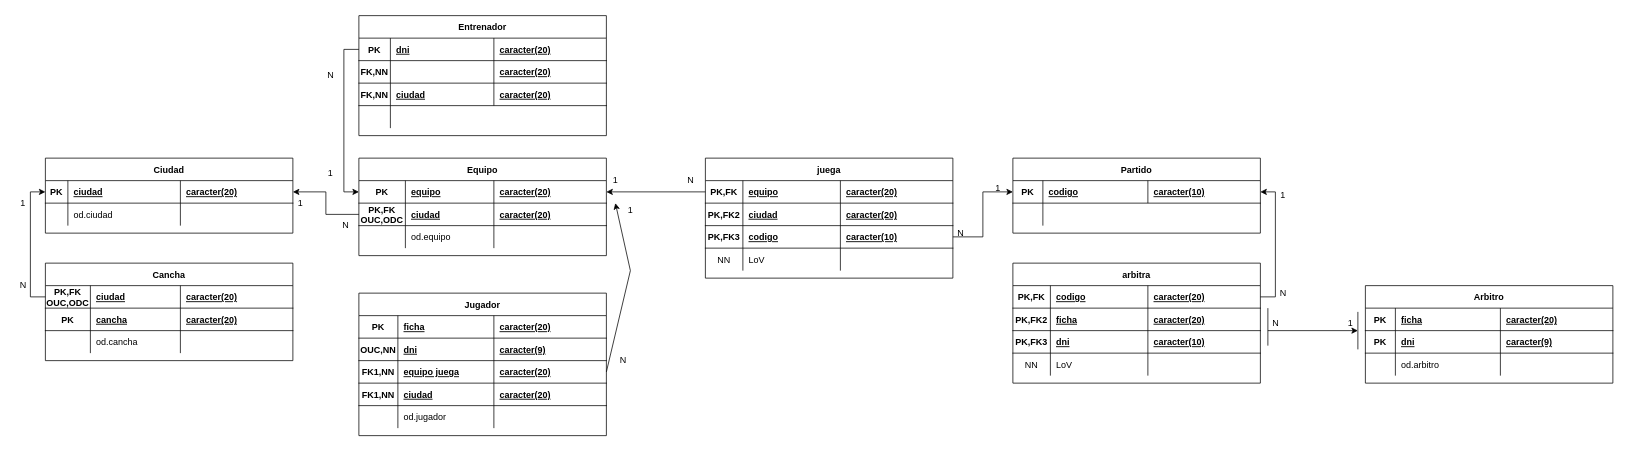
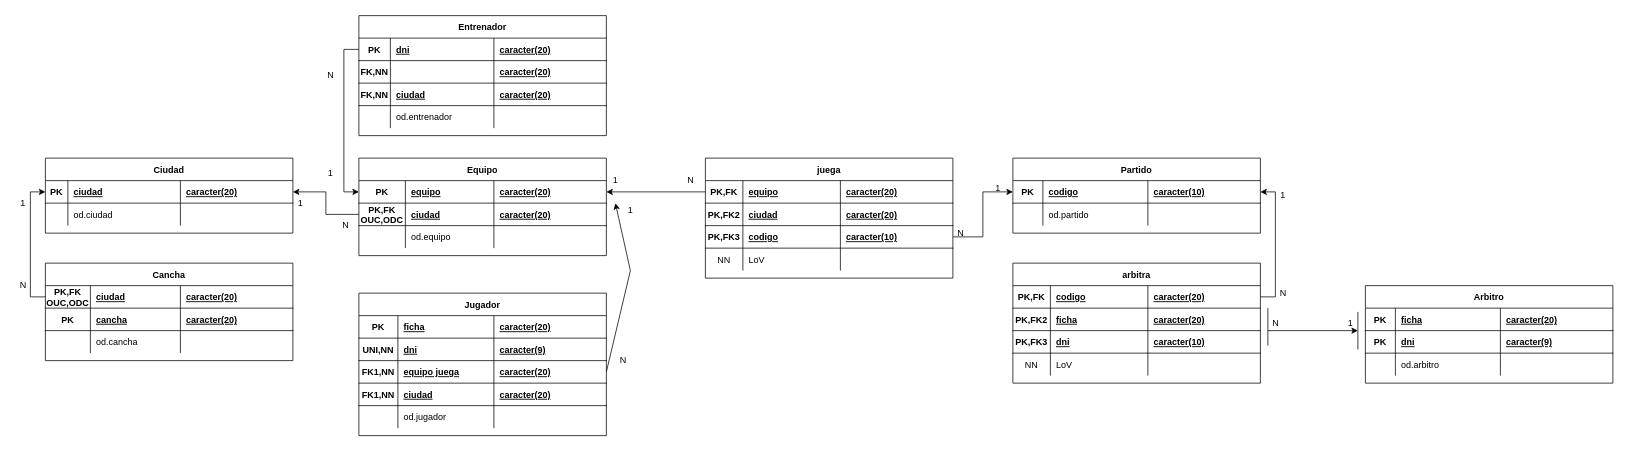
none -> (442, 117)
none -> (1095, 214)
(378, 350) -> (378, 350)
